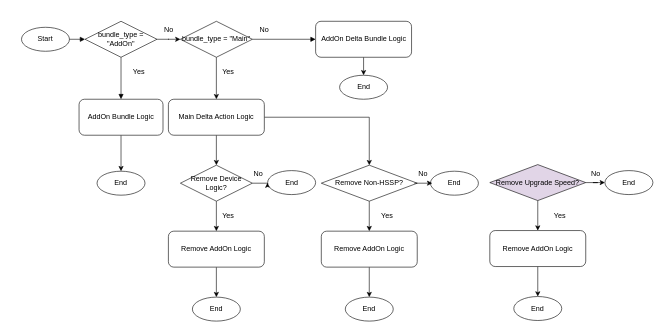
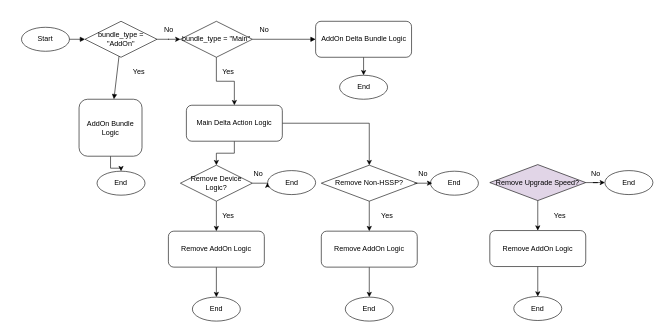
(121, 117) -> (110, 128)
(216, 117) -> (234, 123)
